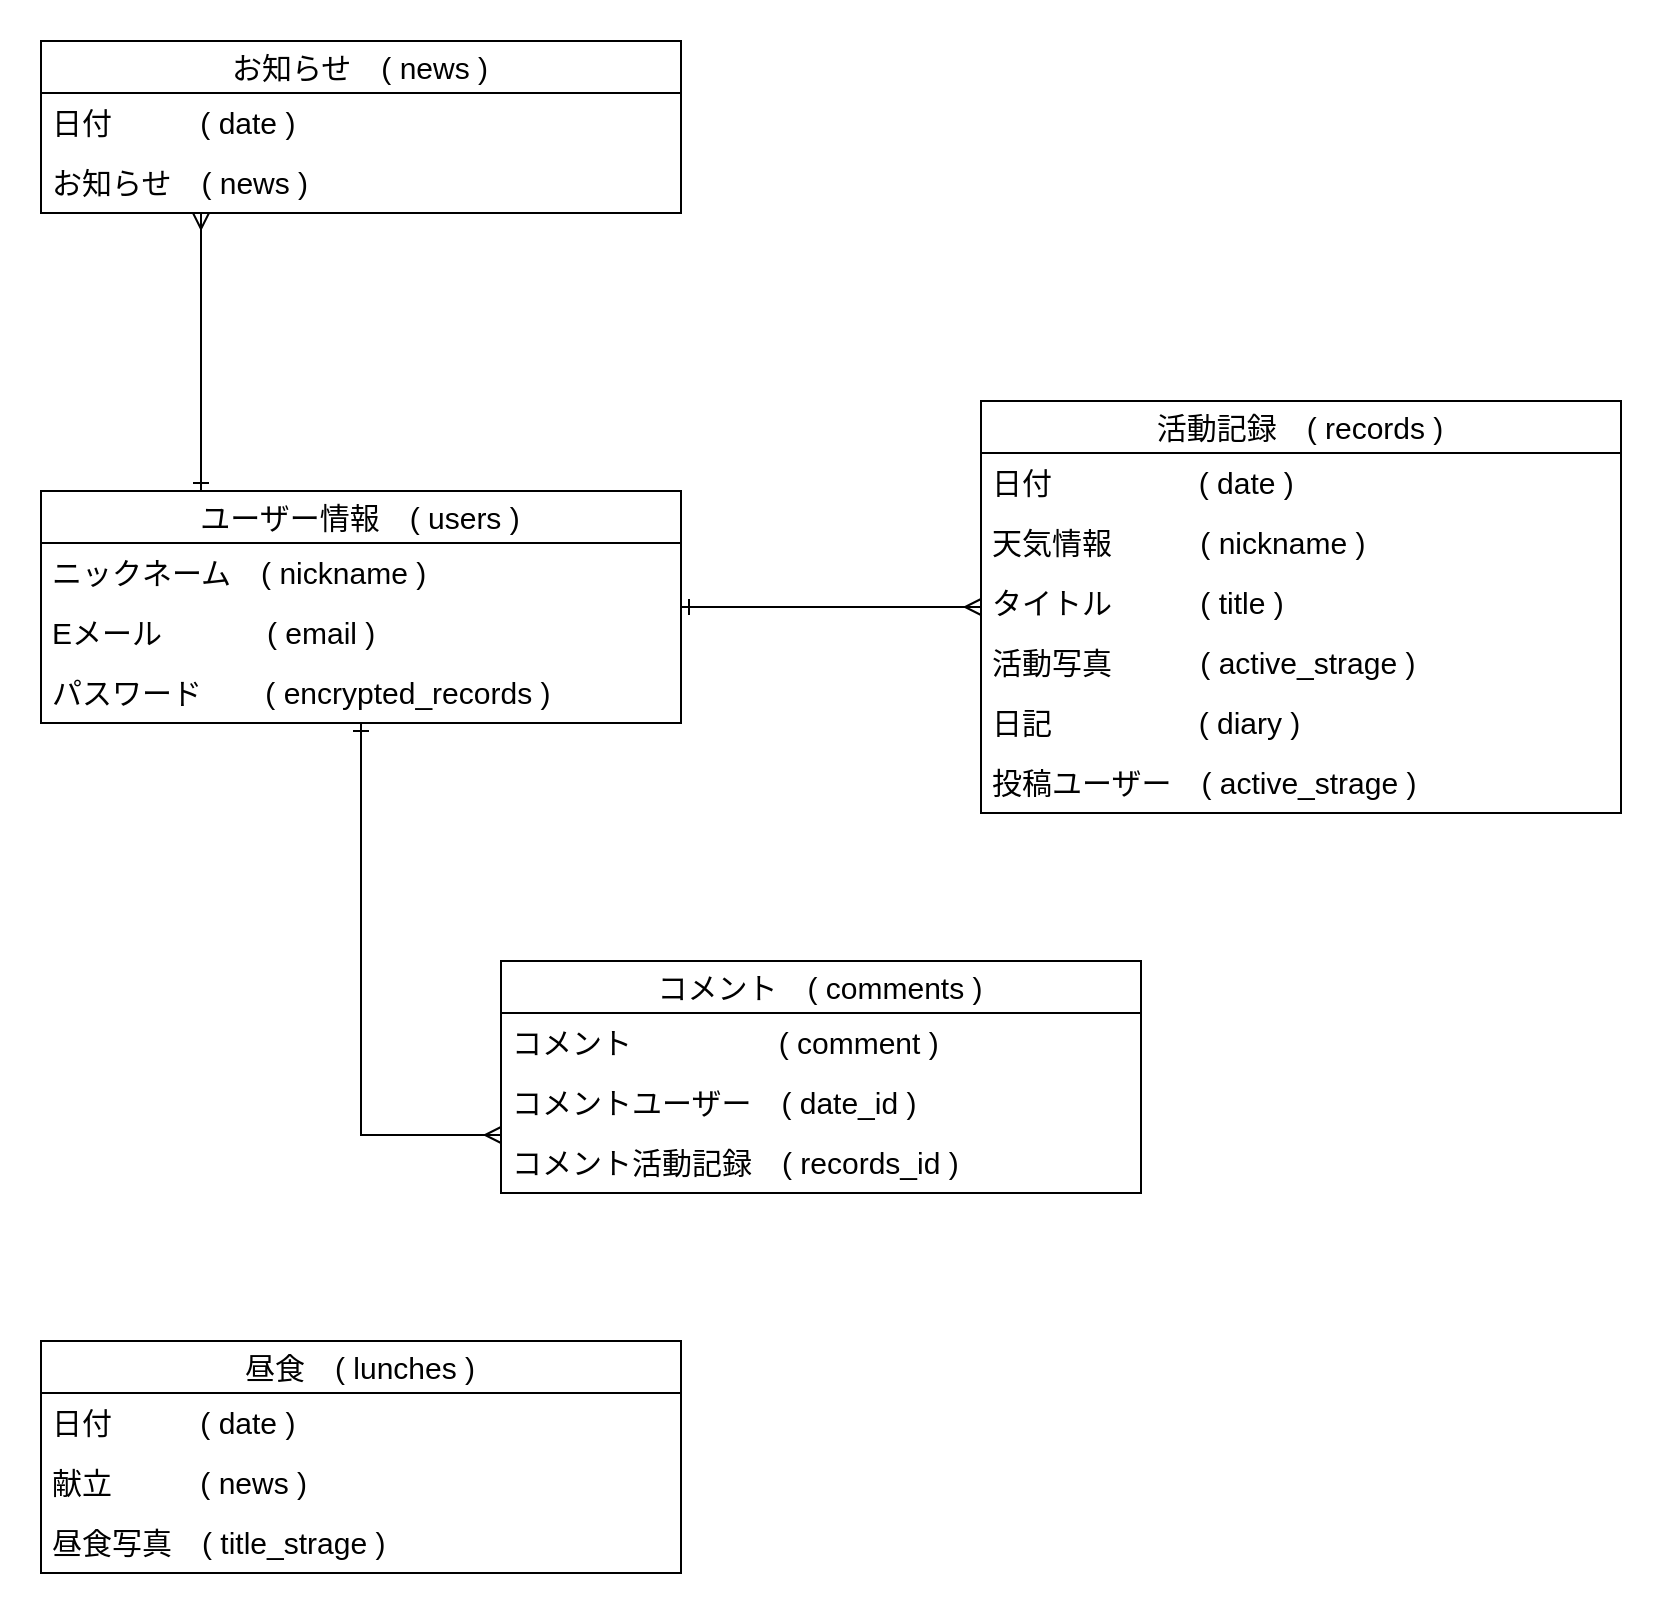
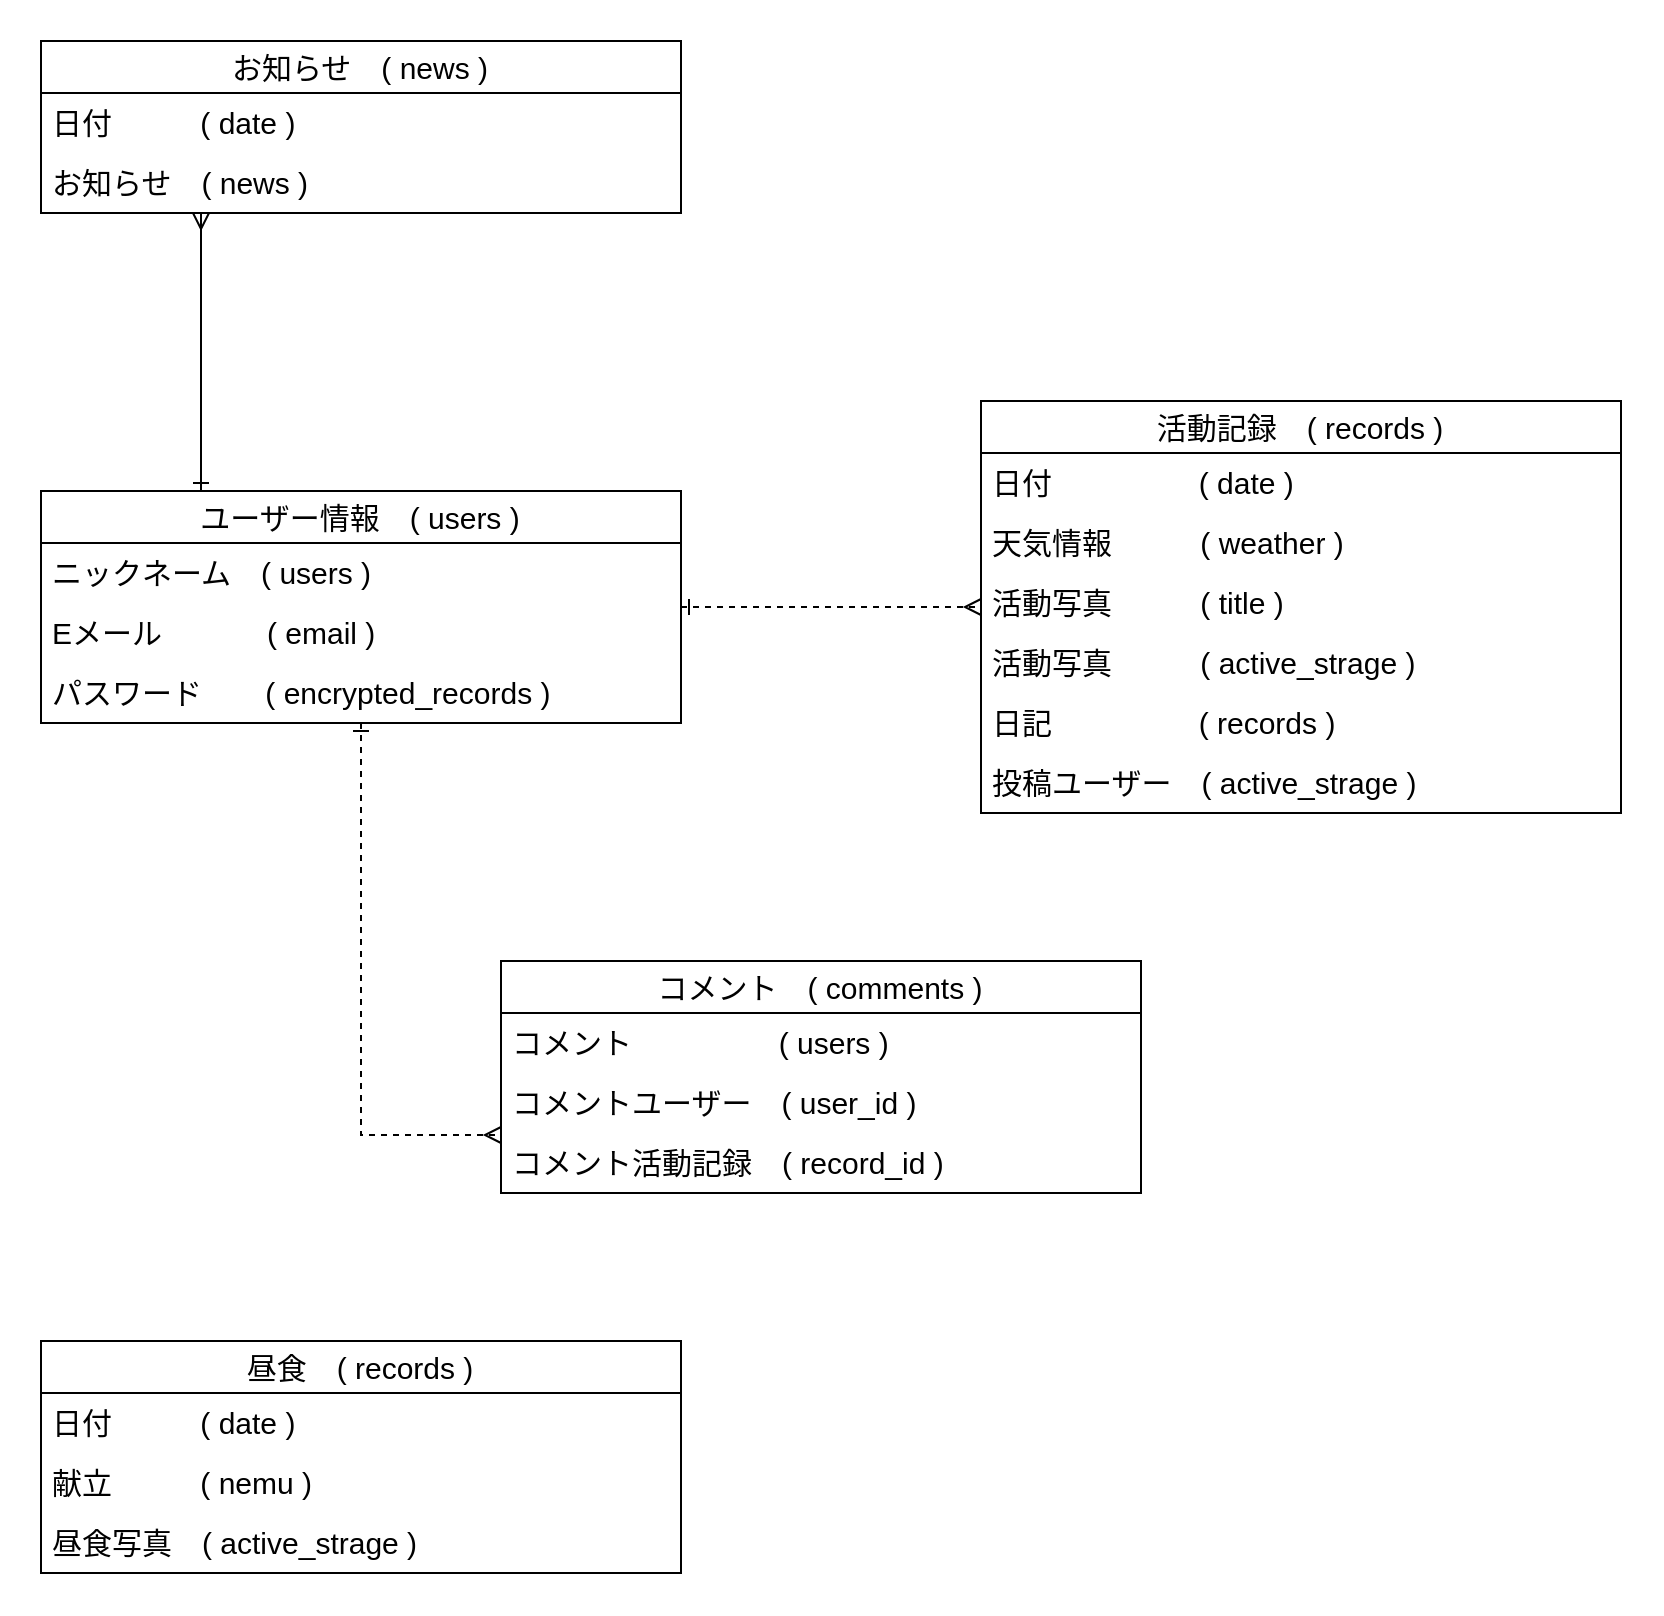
(1203, 544) -> (1199, 544)
(246, 574) -> (225, 574)
(1174, 604) -> (1174, 604)
(831, 607) -> (831, 607)
(1191, 724) -> (1212, 724)
(361, 999) -> (361, 999)
(762, 1044) -> (745, 1044)
(728, 1104) -> (728, 1104)
(753, 1164) -> (745, 1164)
(360, 1369) -> (360, 1369)
(204, 1484) -> (204, 1484)
(246, 1544) -> (258, 1544)
